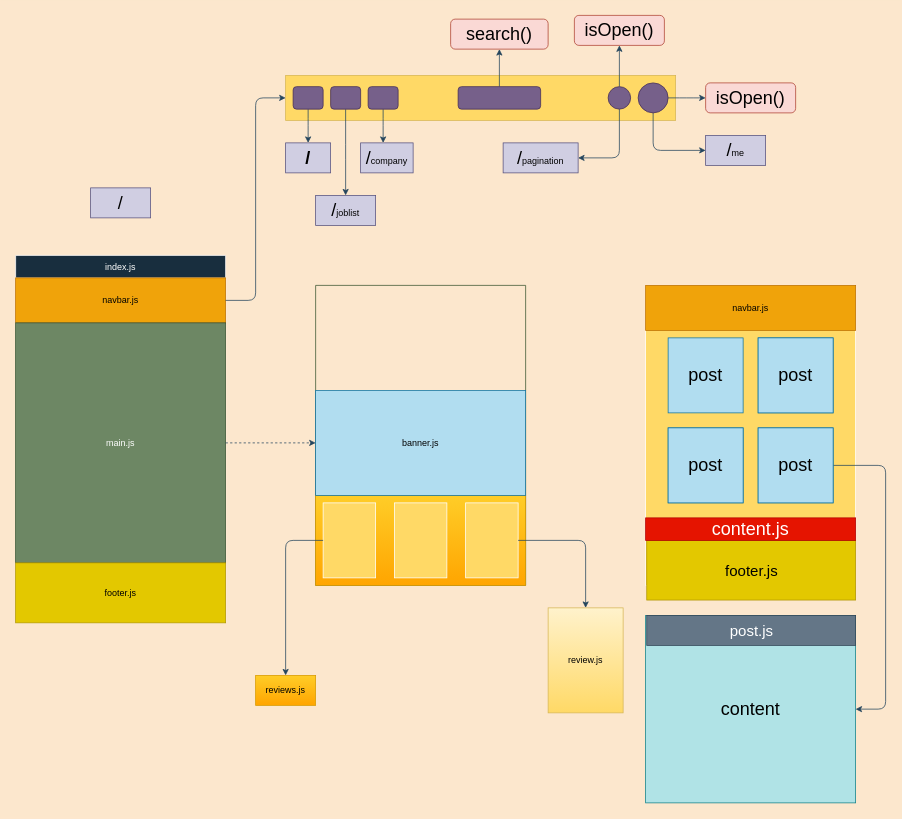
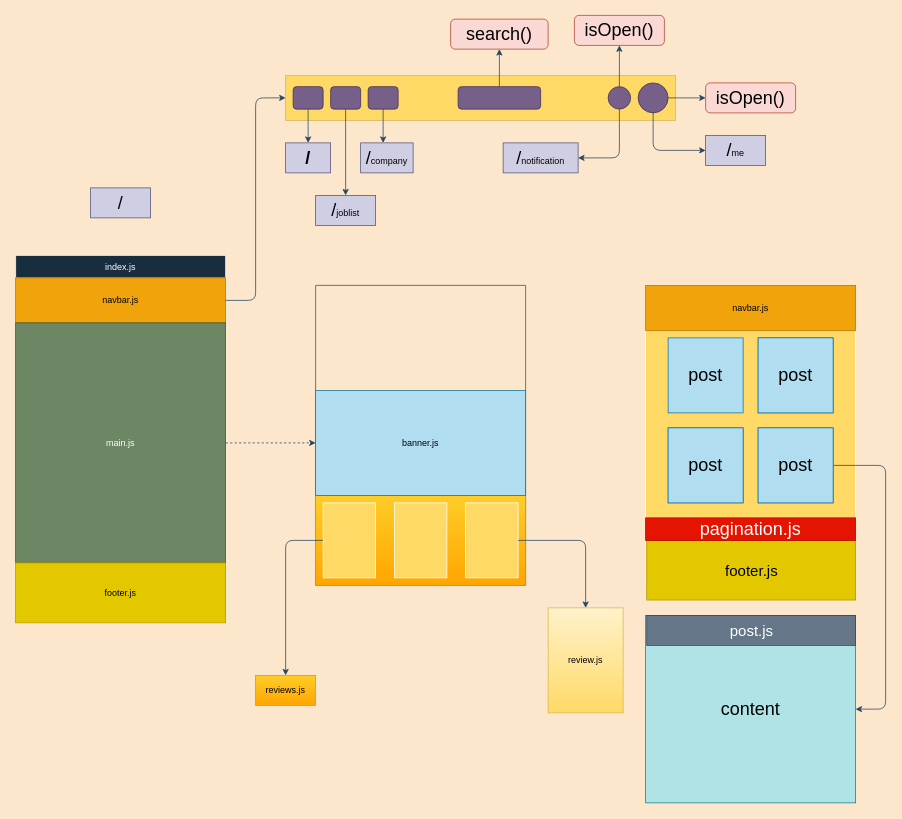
(540, 158) -> (540, 158)
(750, 529) -> (750, 529)
